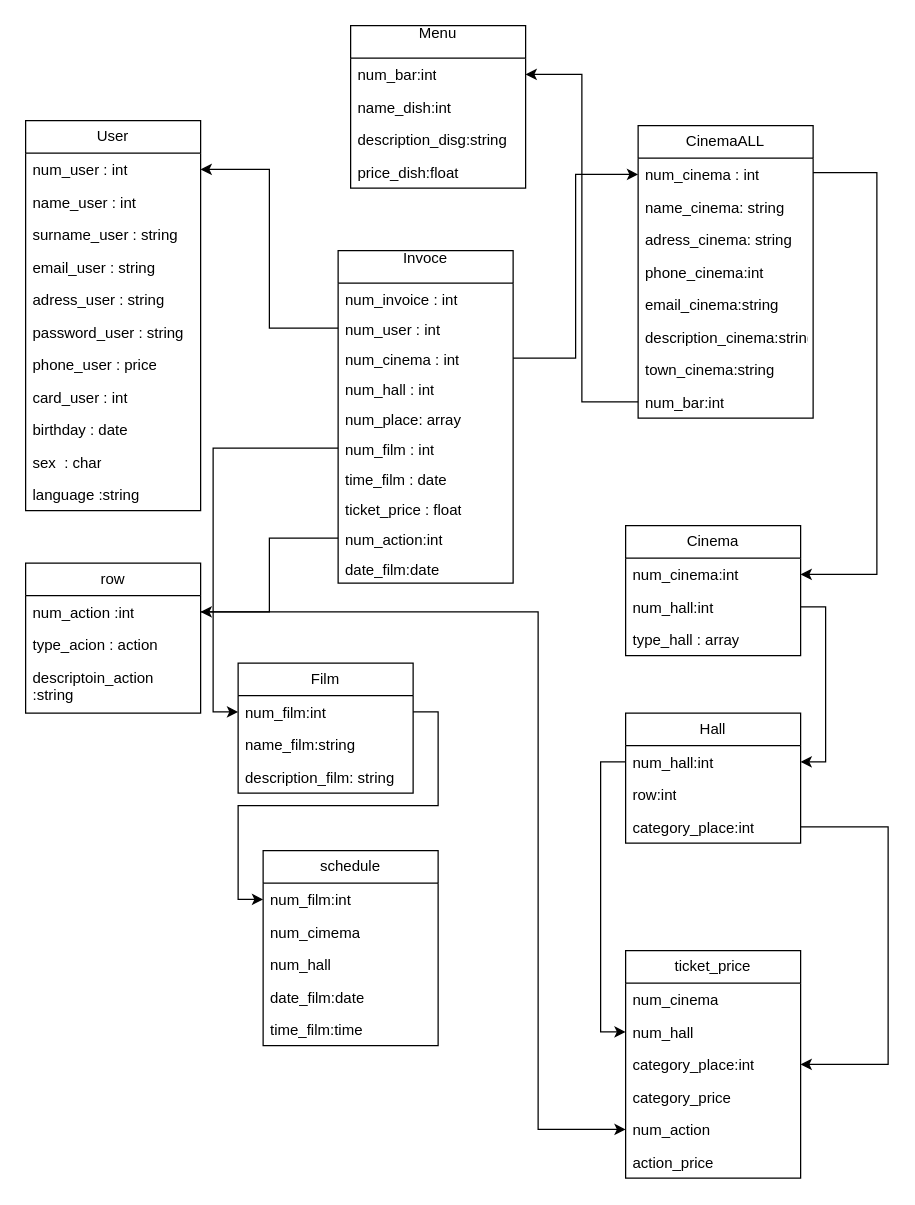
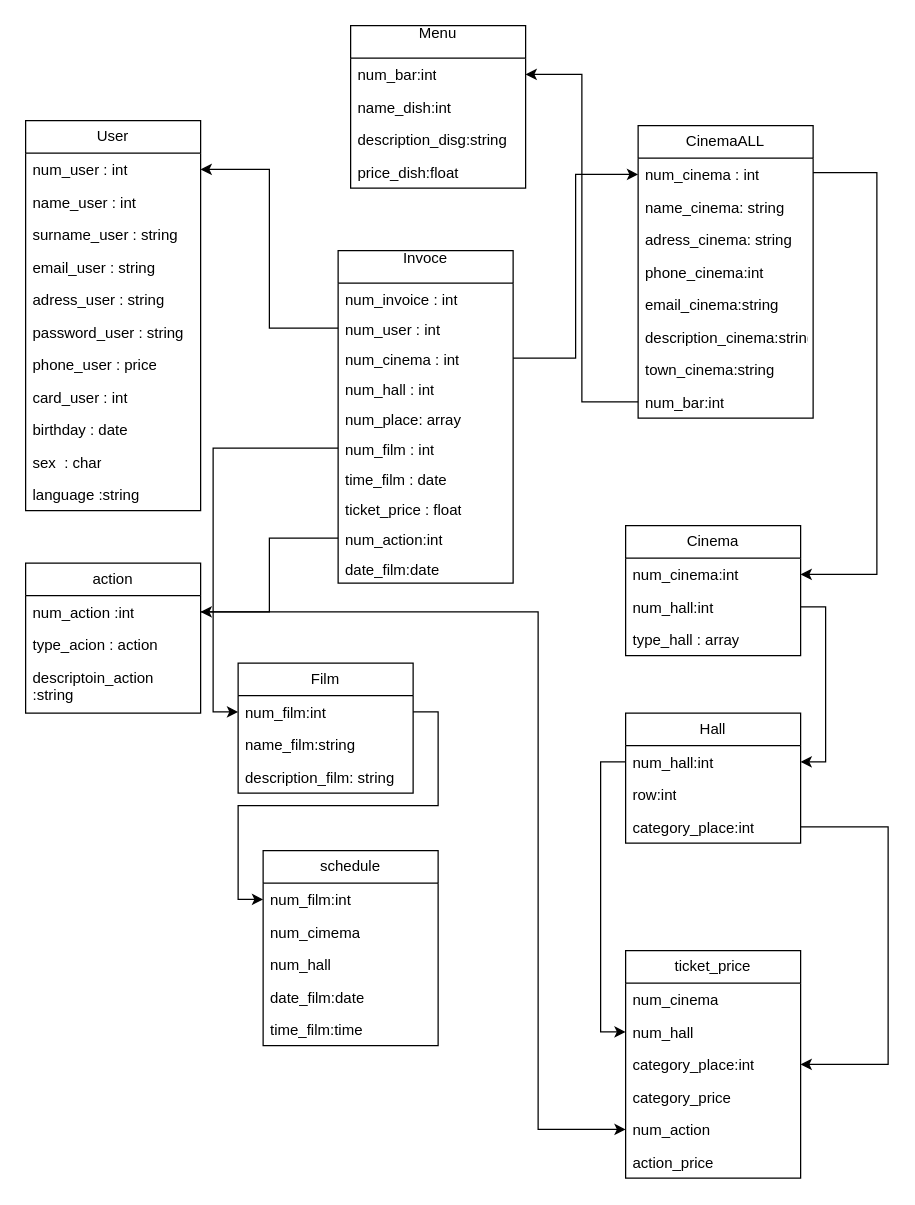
(113, 579) -> (113, 579)
